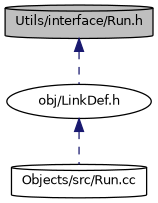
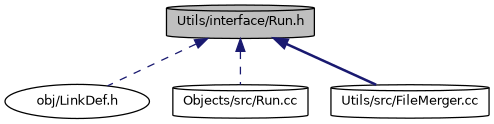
none -> (410, 101)
(79, 148) -> (240, 68)
